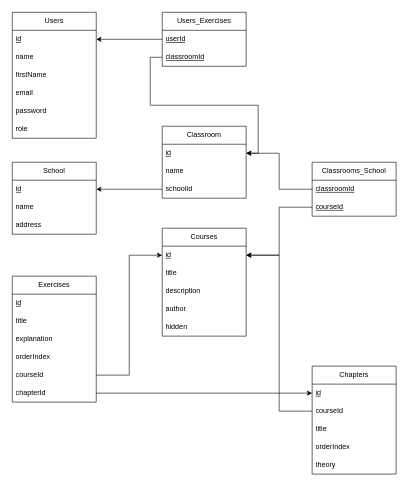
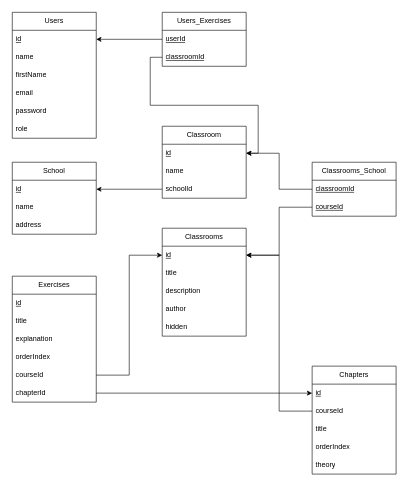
(204, 237) -> (204, 237)
